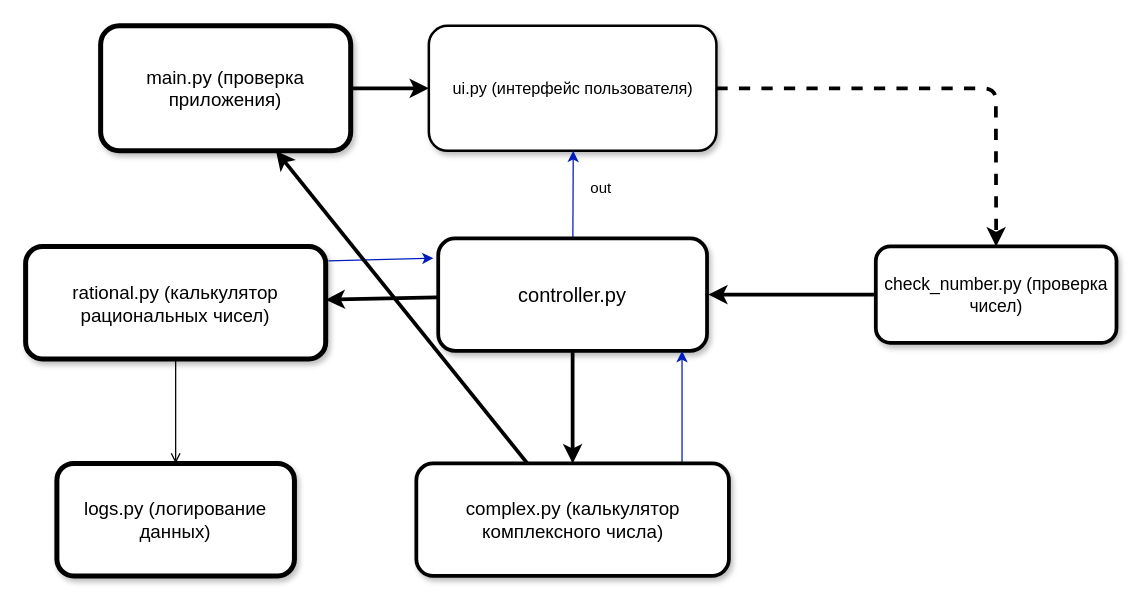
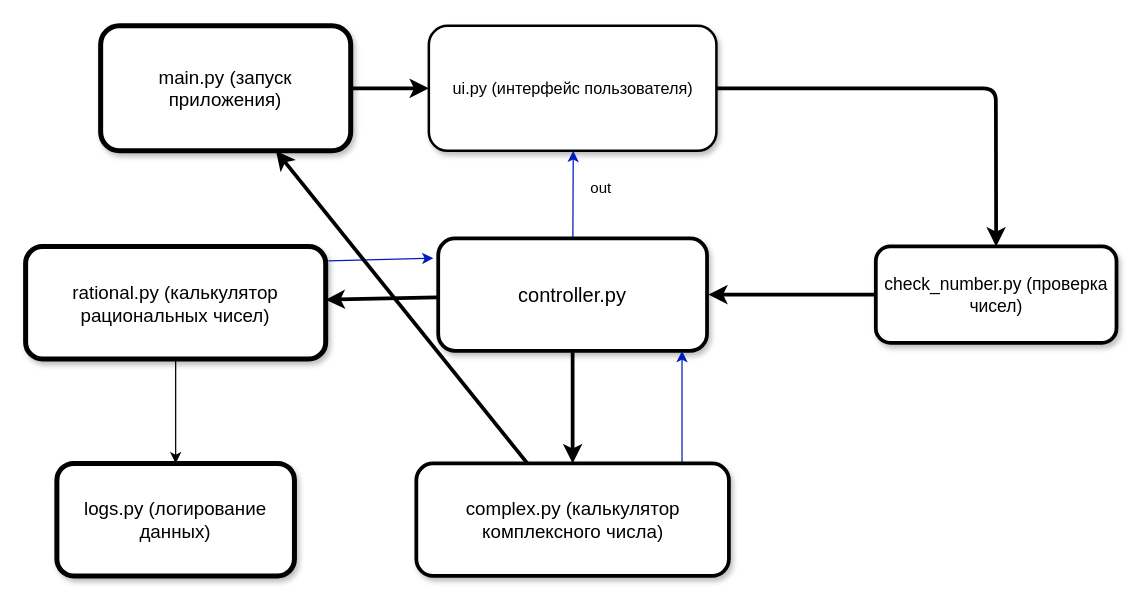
(226, 88) -> (226, 88)
(988, 89) -> (988, 89)
(176, 455) -> (176, 453)
